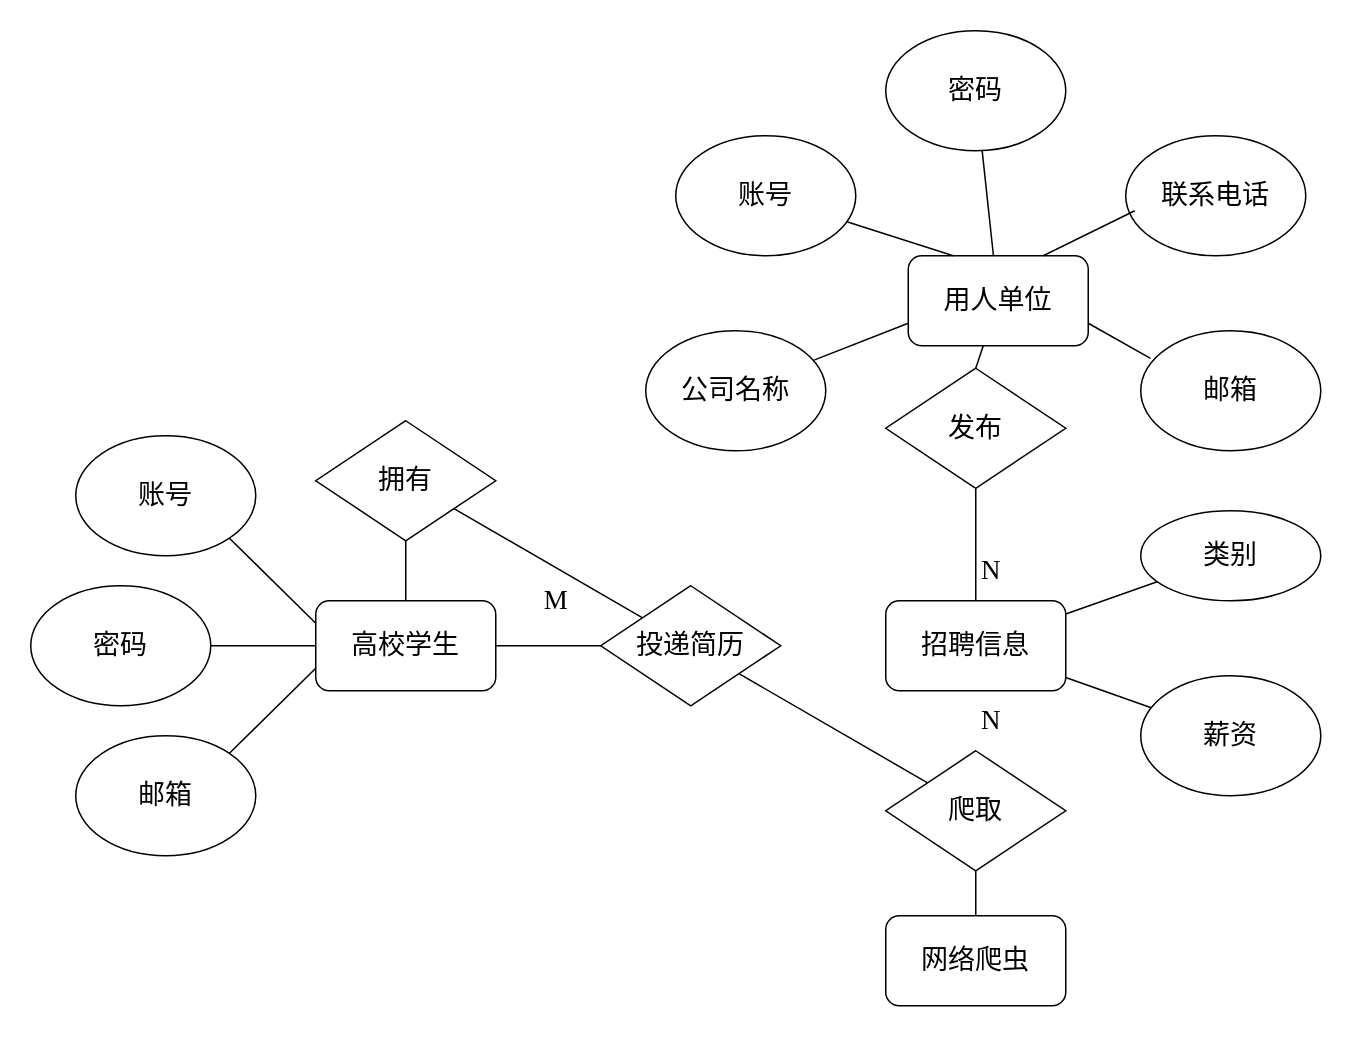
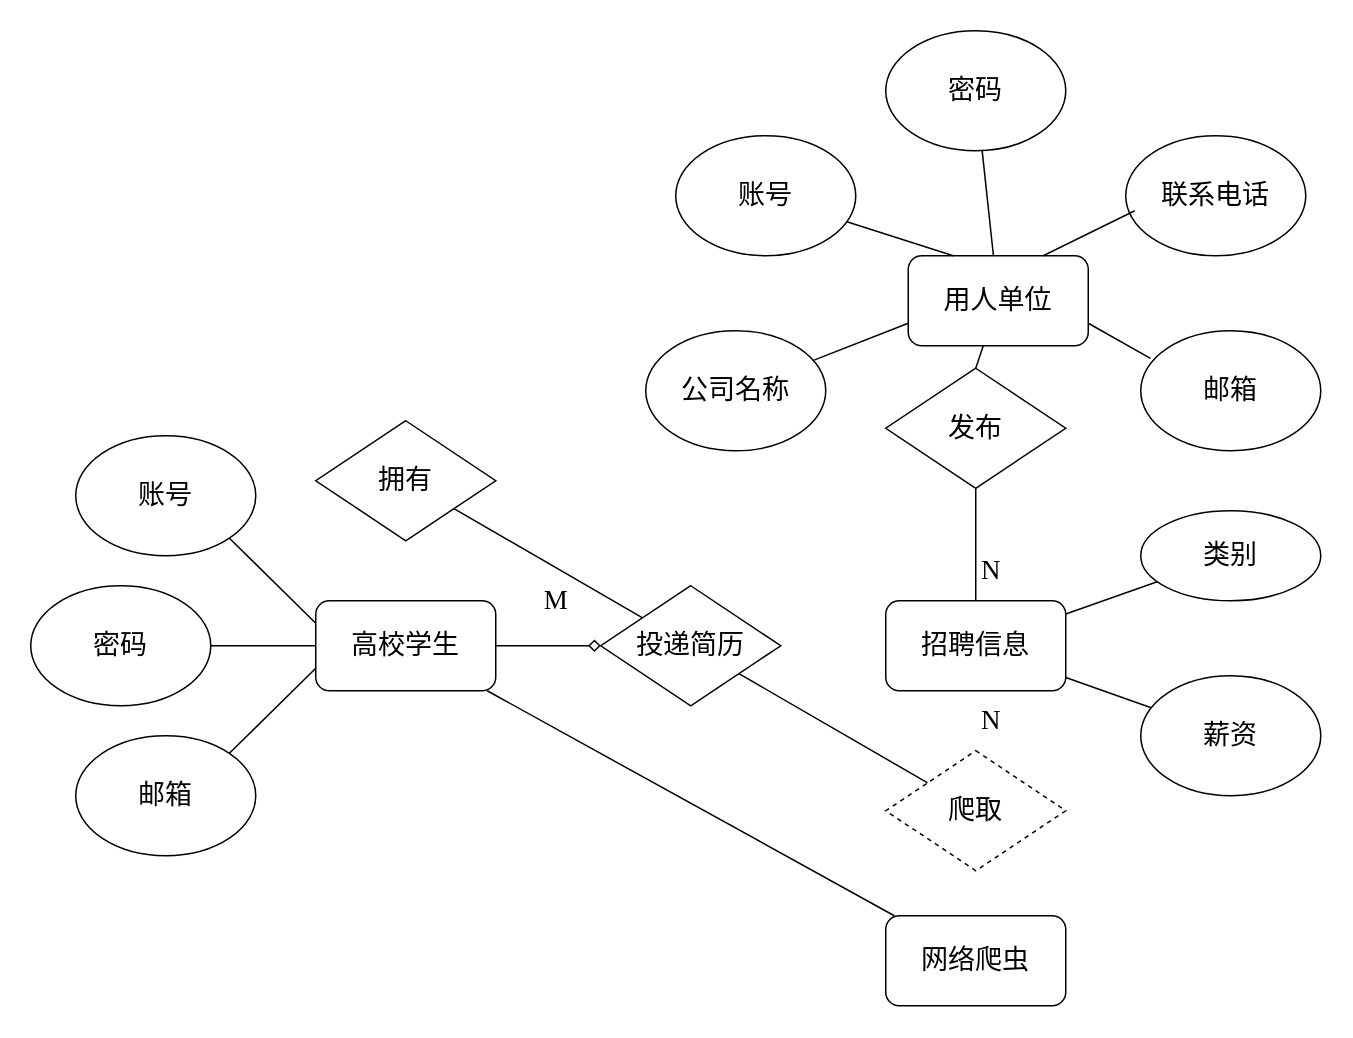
(406, 572) -> (690, 803)
(592, 646) -> (588, 646)
(976, 811) -> (976, 811)
(976, 894) -> none
